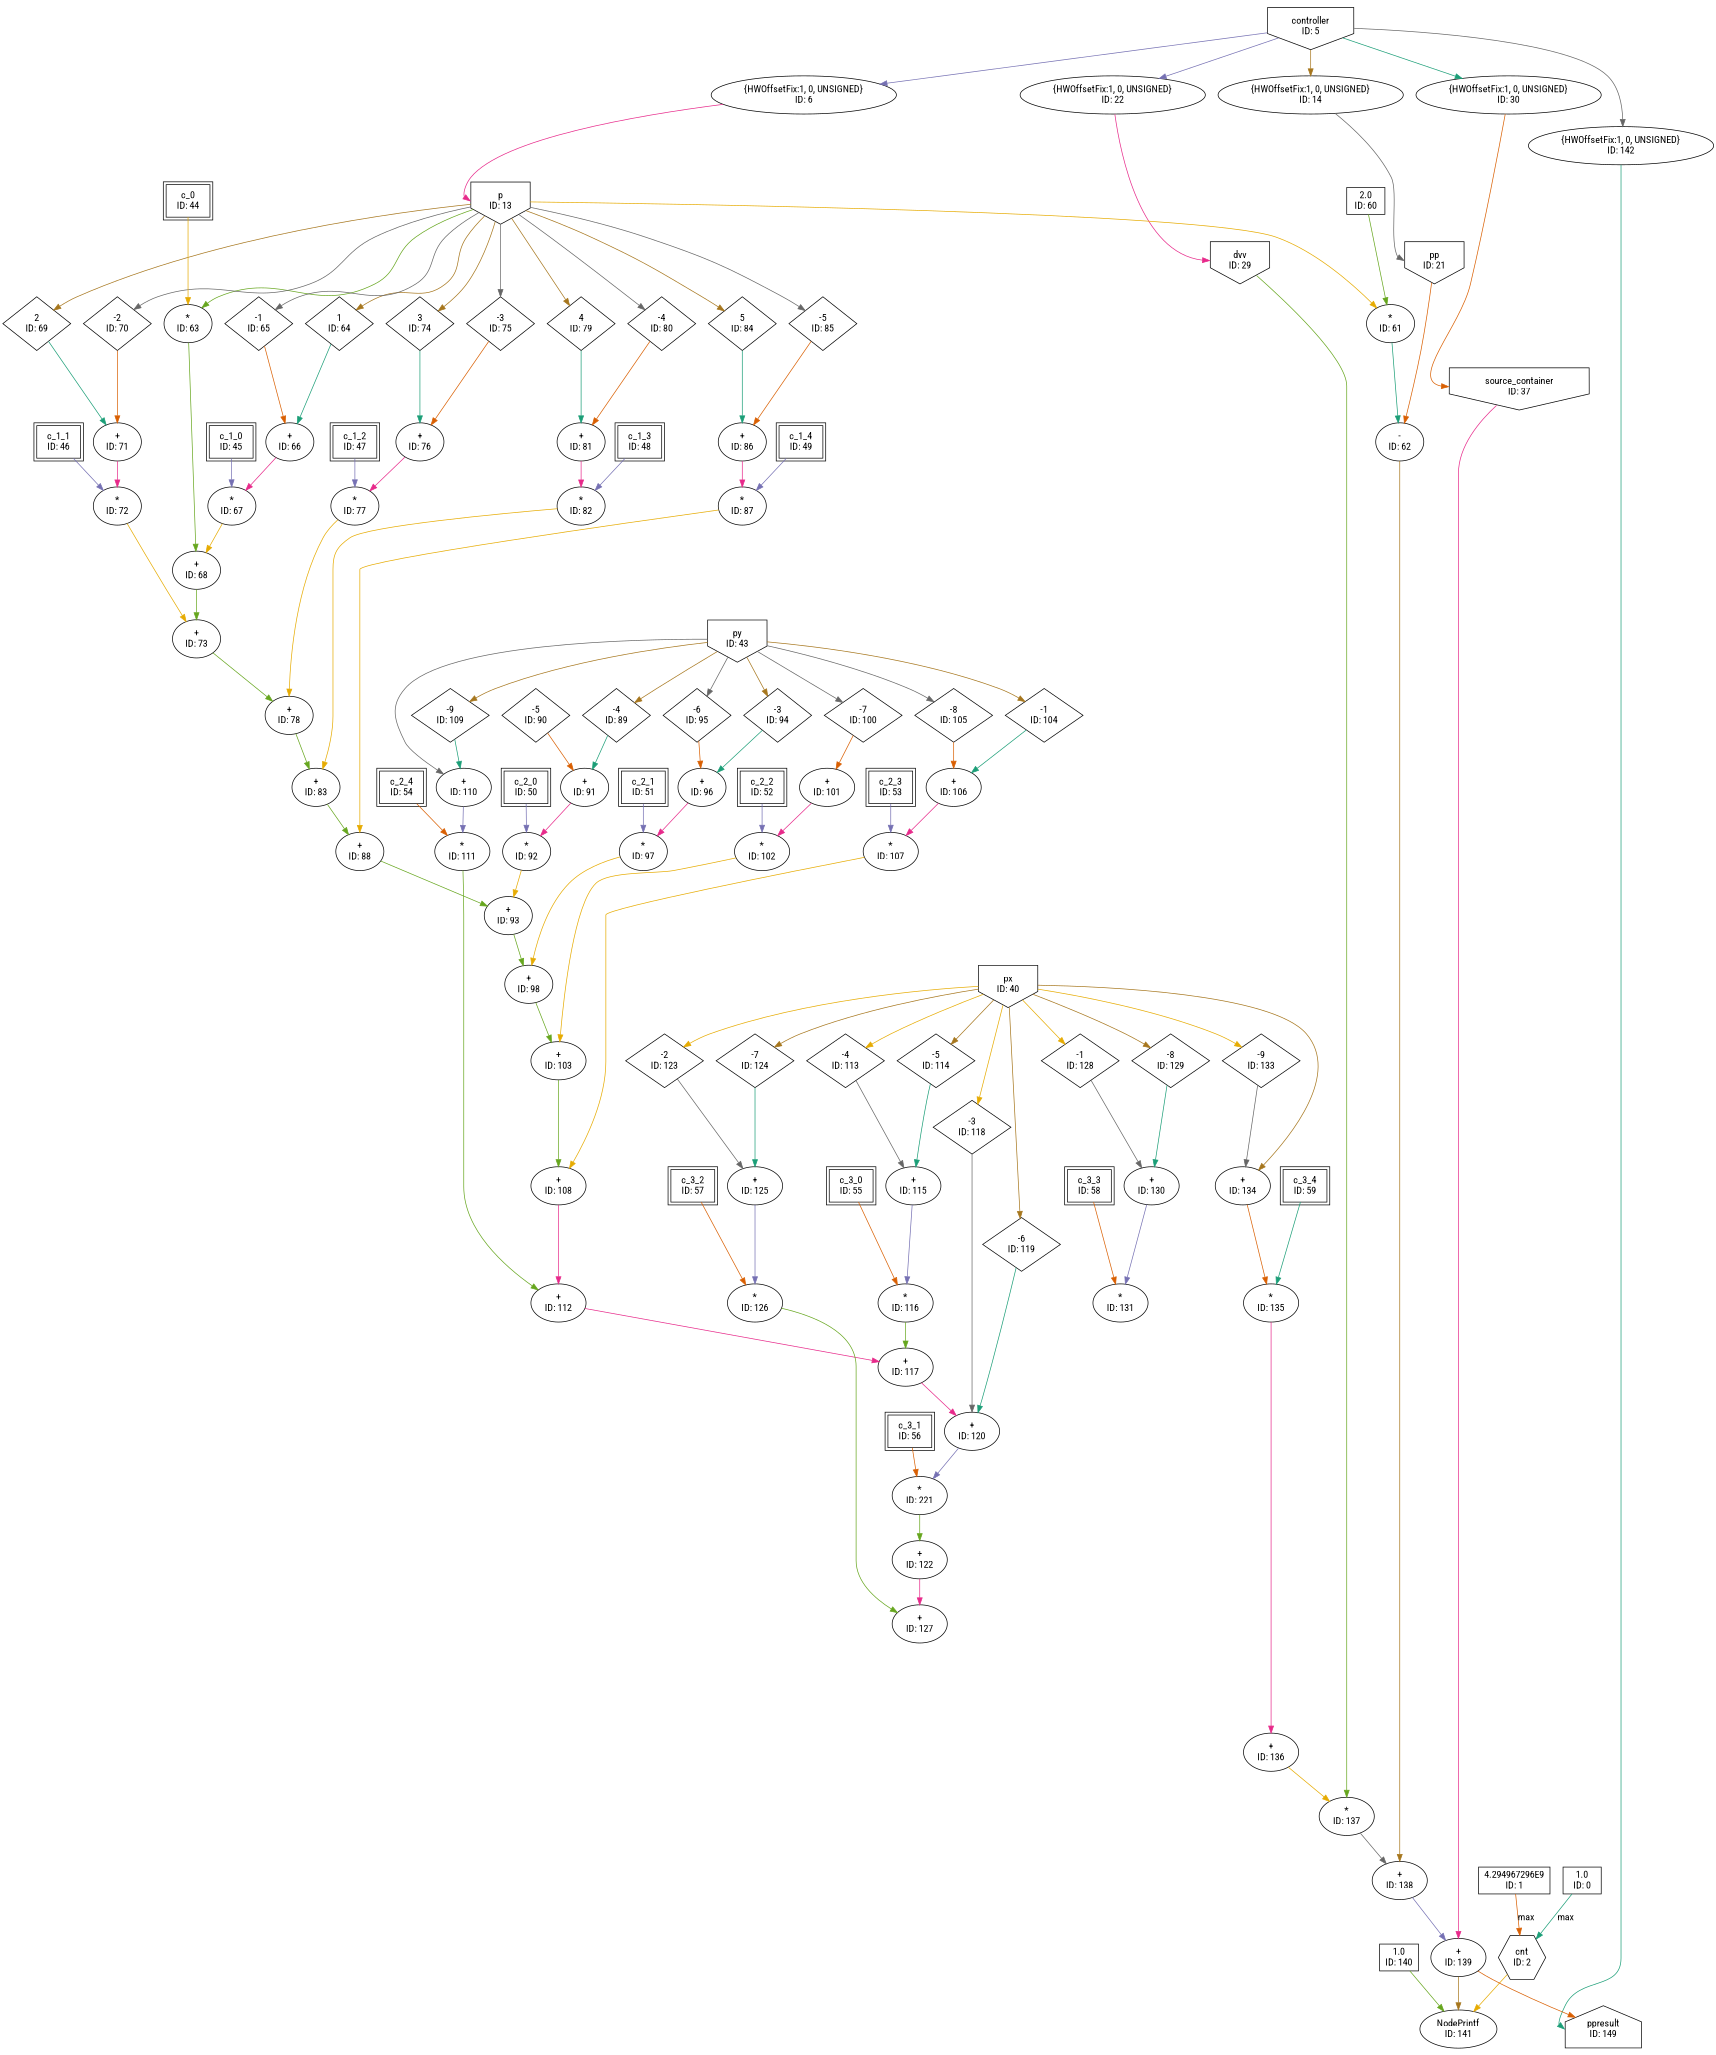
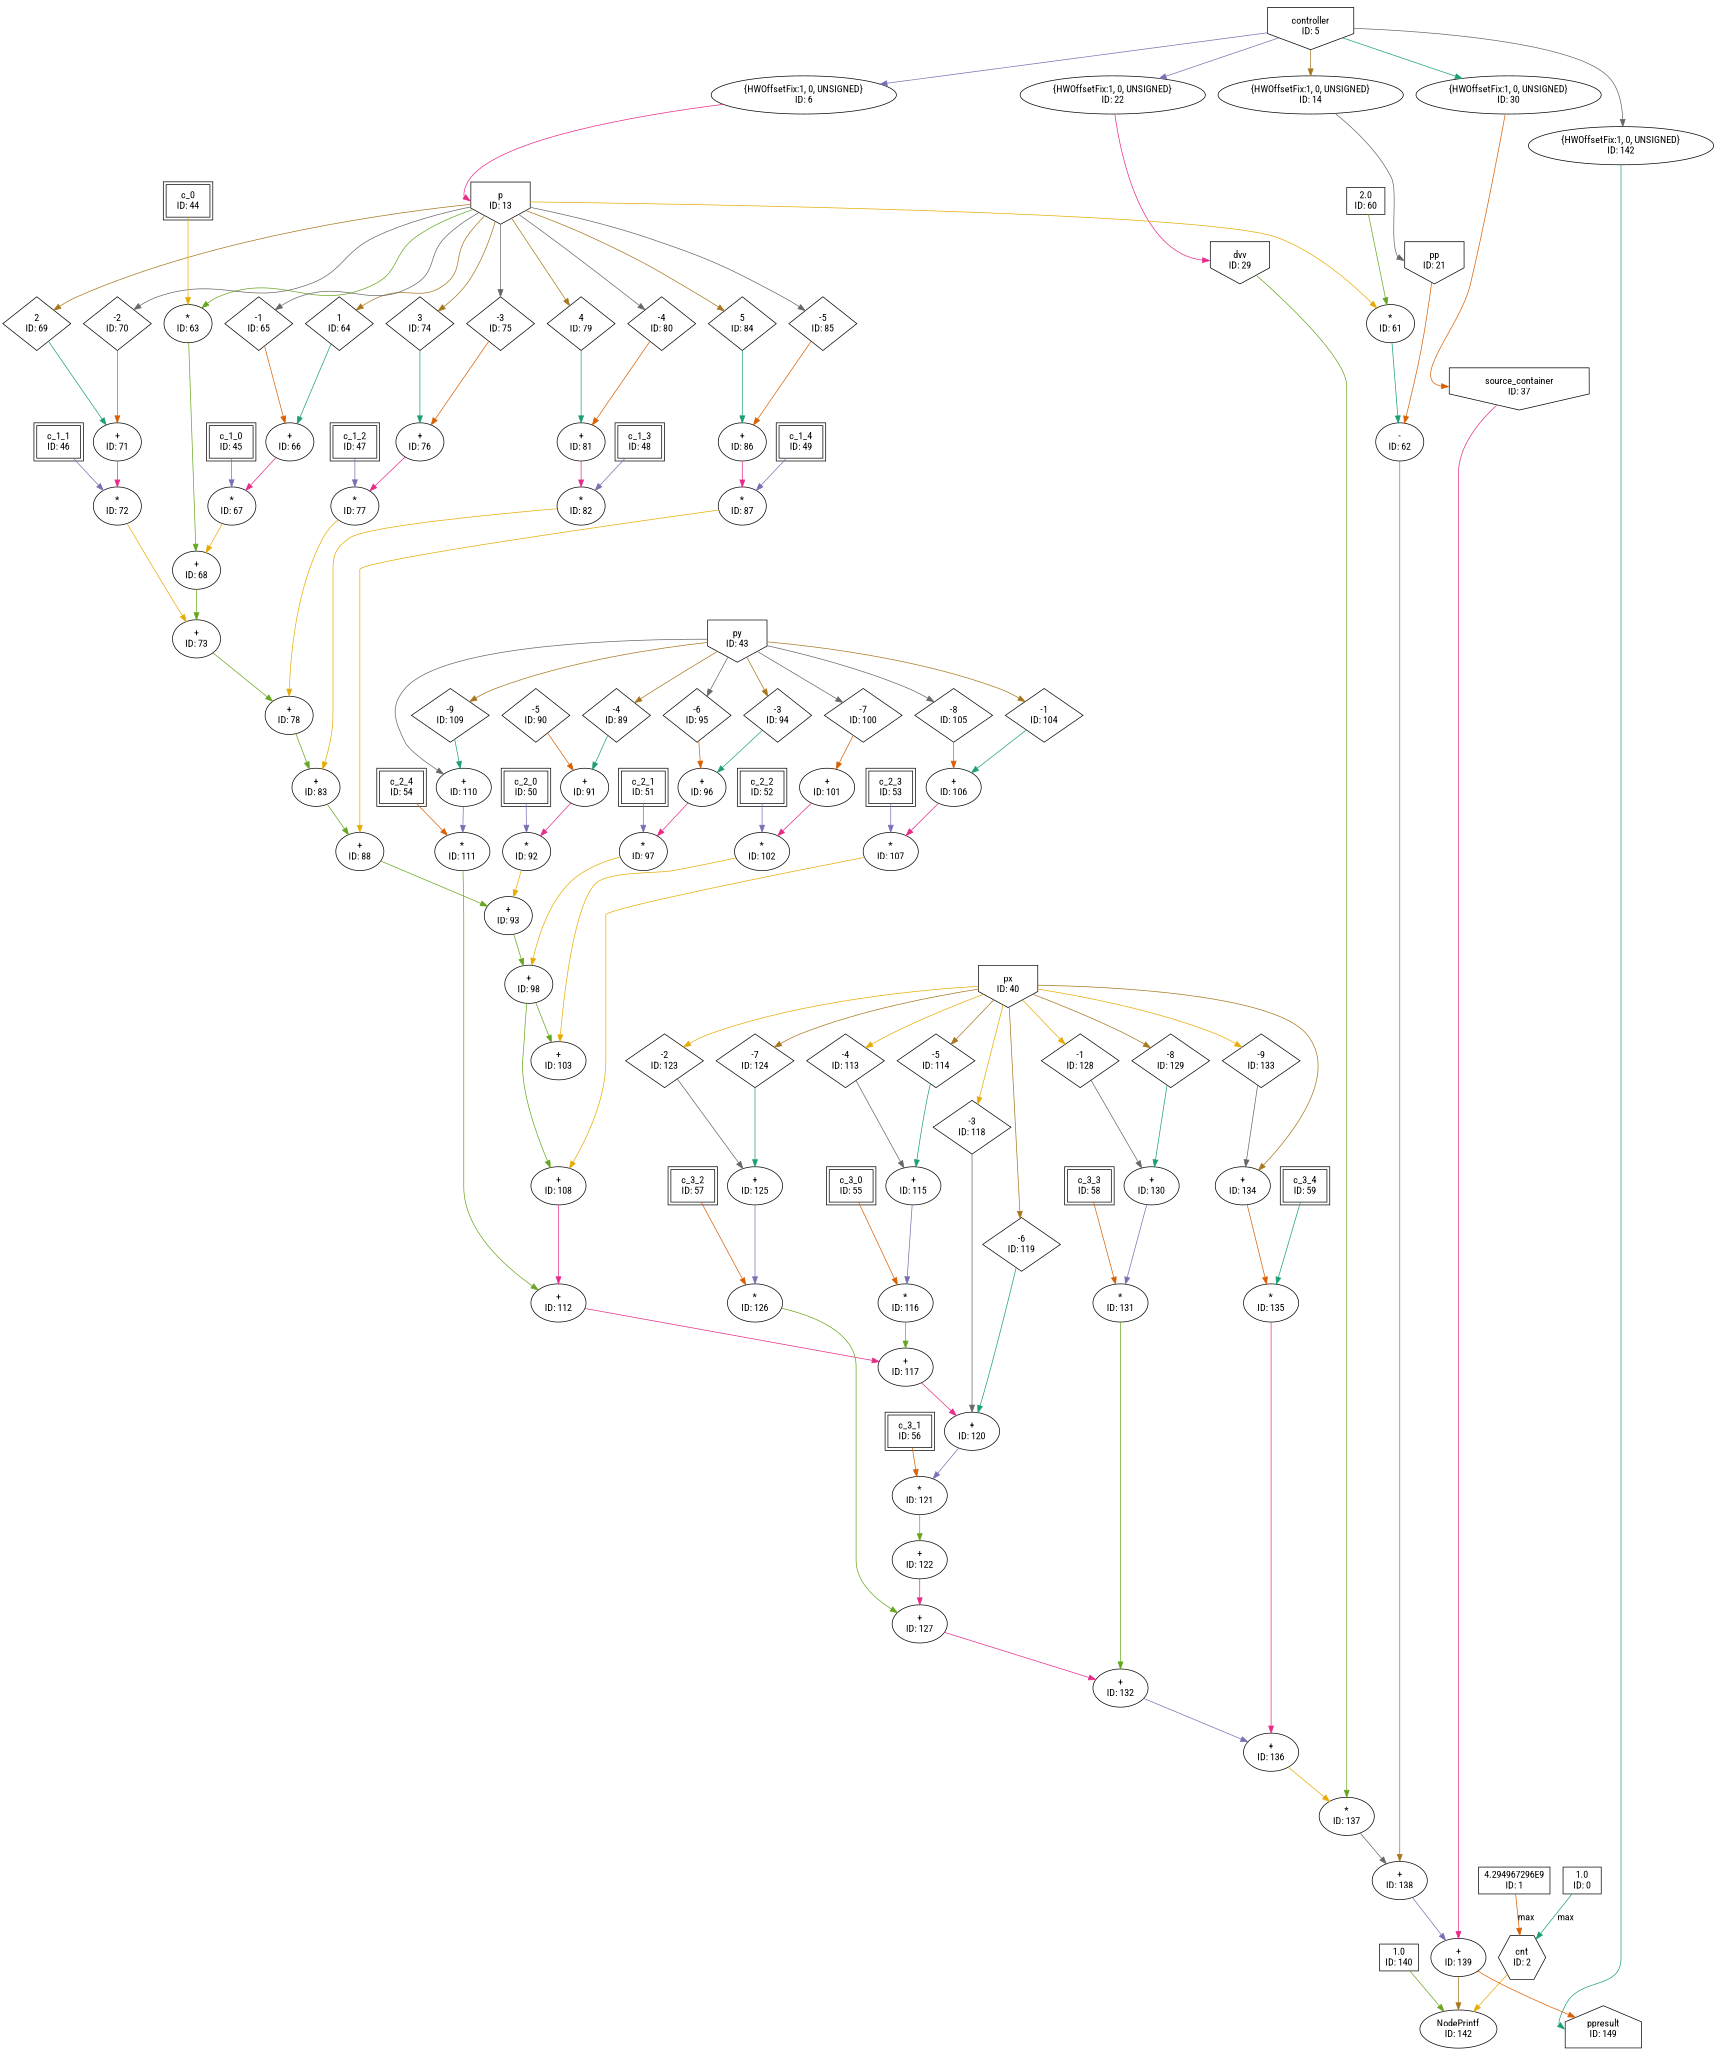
(558, 1120) -> (524, 1084)
(920, 1496) -> (920, 1496)
none -> (1121, 1688)
(1458, 2029) -> (1458, 2029)
